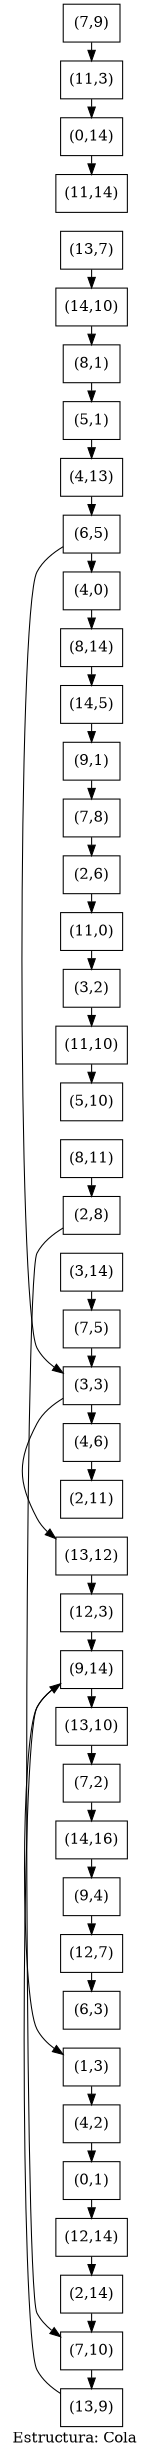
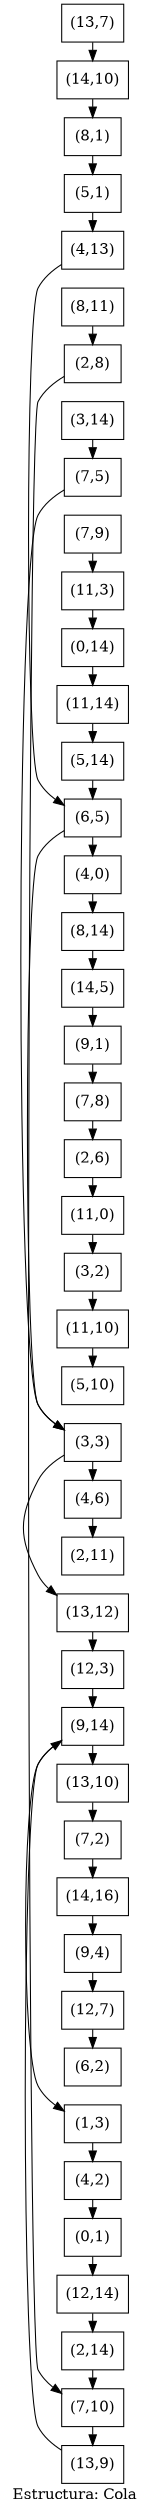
none -> (93, 761)
(92, 2010) -> (93, 2067)
